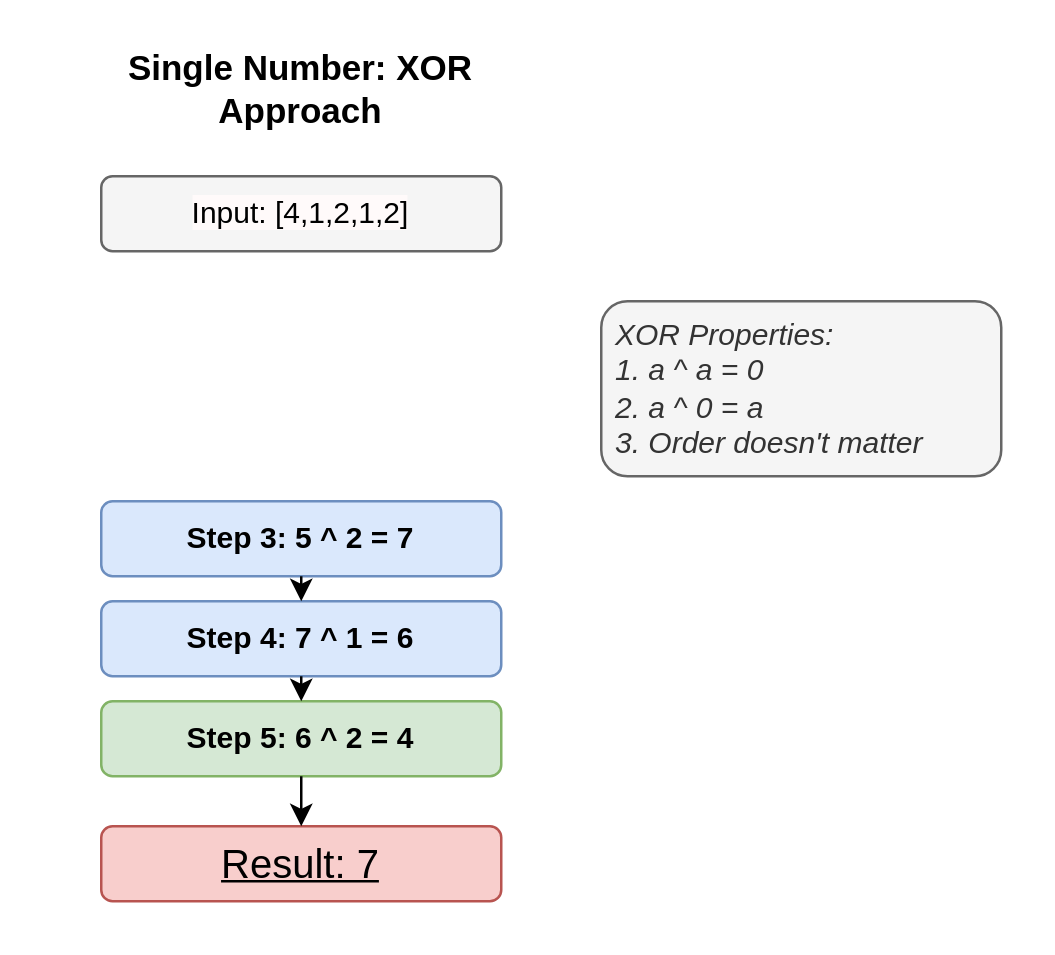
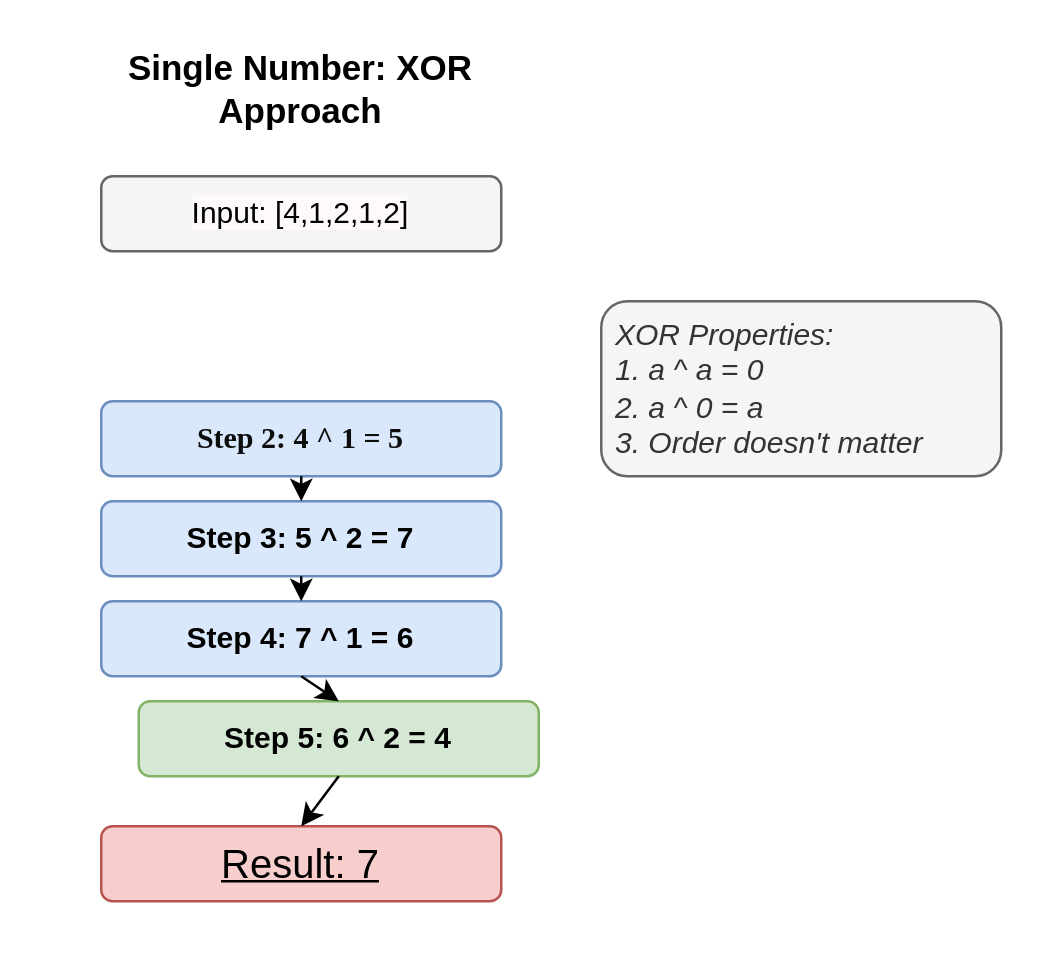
none -> (301, 439)
none -> (301, 479)
(301, 739) -> (339, 739)
